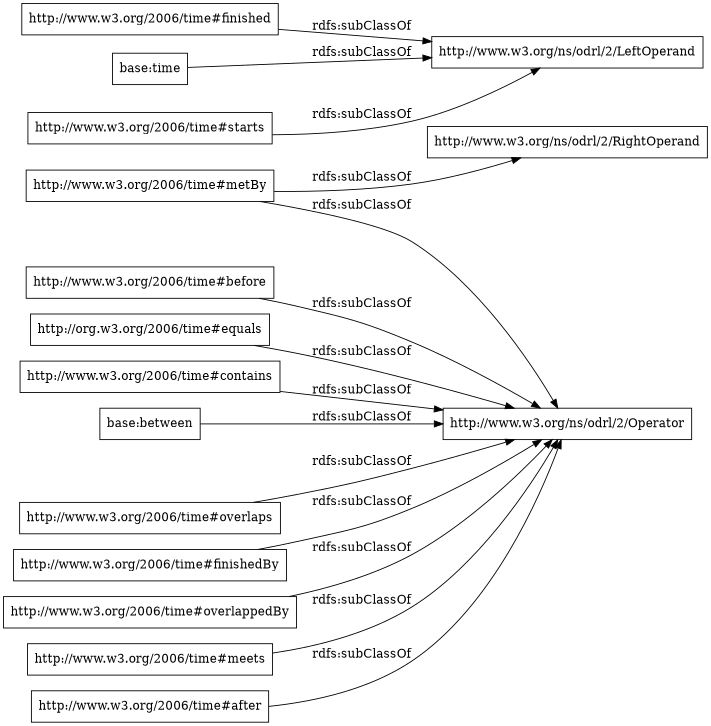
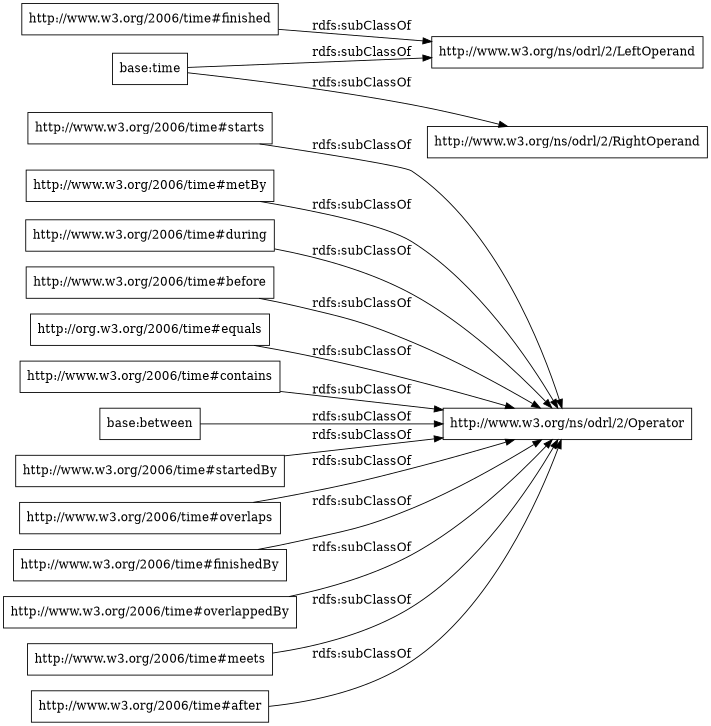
(407, 122) -> (457, 212)
(395, 186) -> (344, 93)
none -> (150, 236)
none -> (150, 471)
